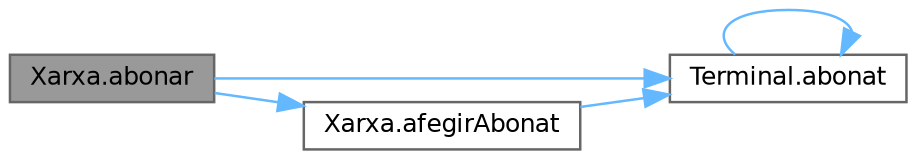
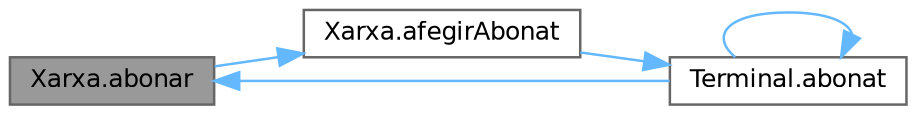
(429, 78) -> (455, 81)
